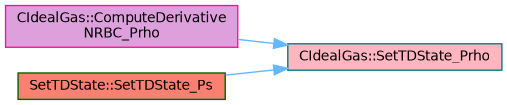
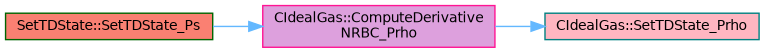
(250, 73) -> (231, 26)
